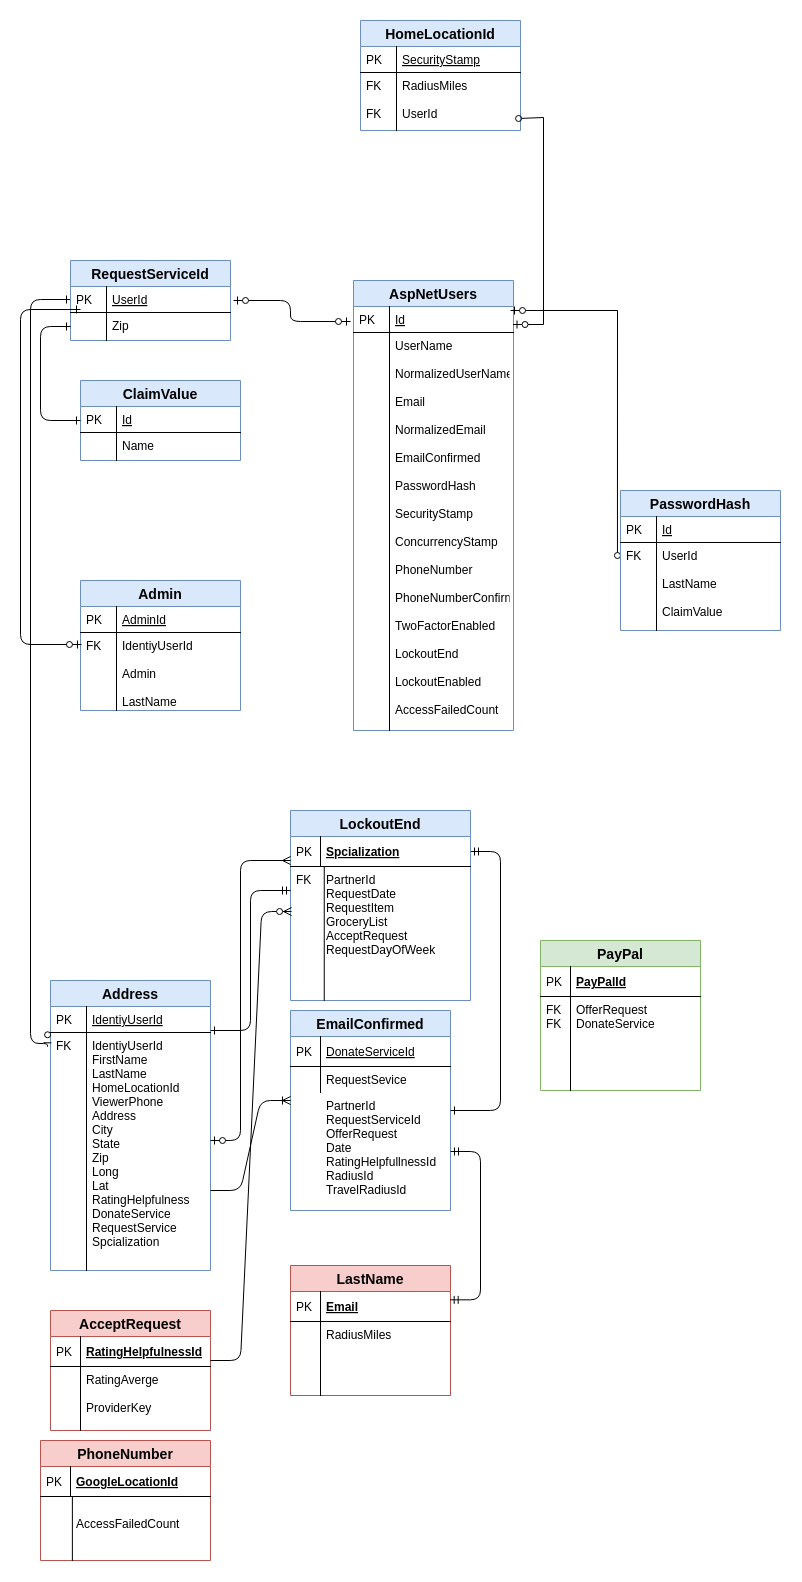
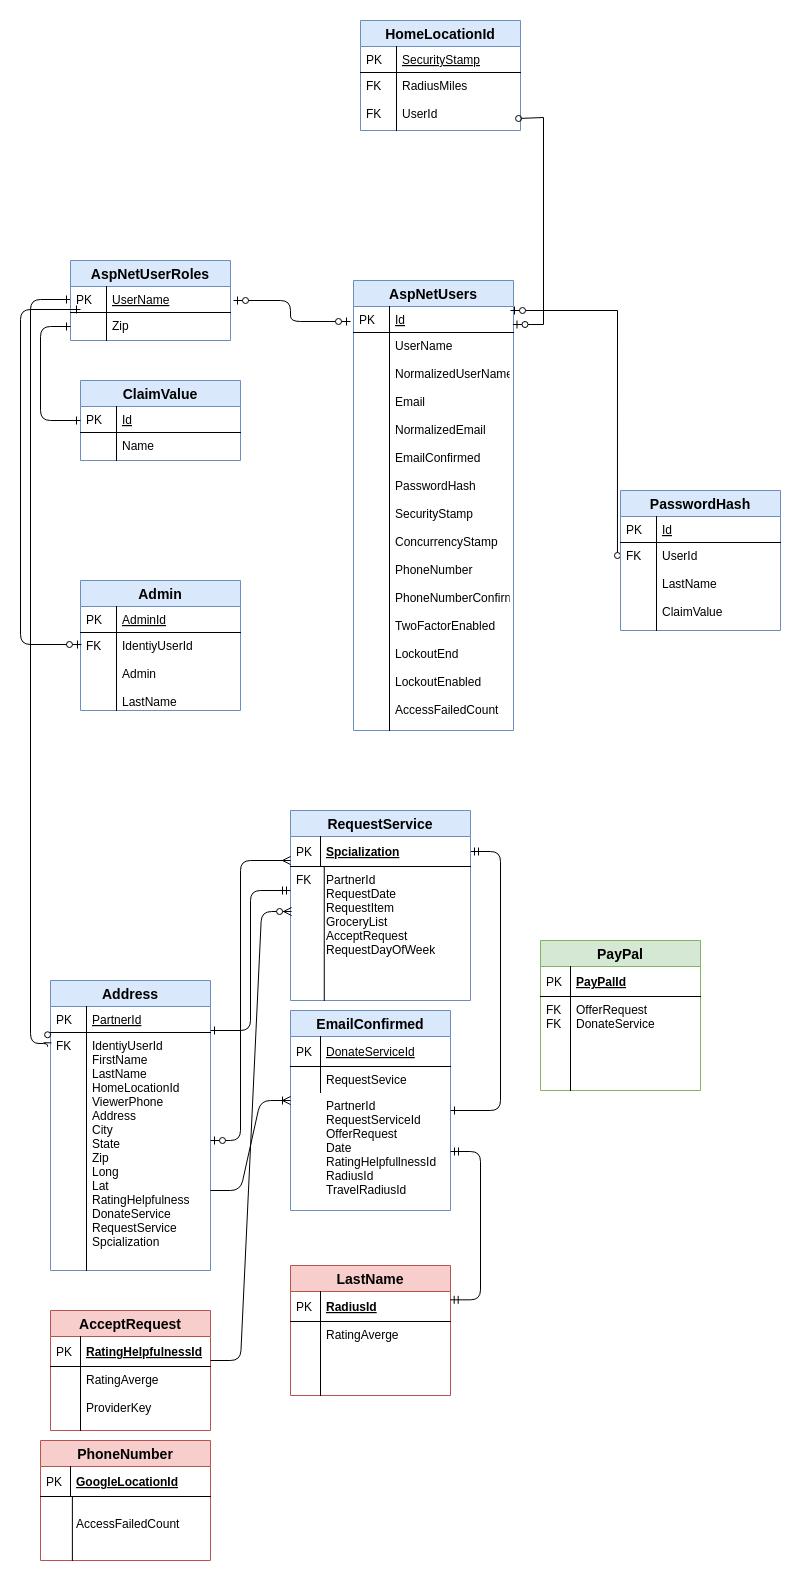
(150, 274) -> (150, 274)
(132, 300) -> (139, 300)
(380, 824) -> (380, 824)
(134, 1020) -> (122, 1020)
(340, 1307) -> (351, 1307)
(358, 1335) -> (365, 1335)
